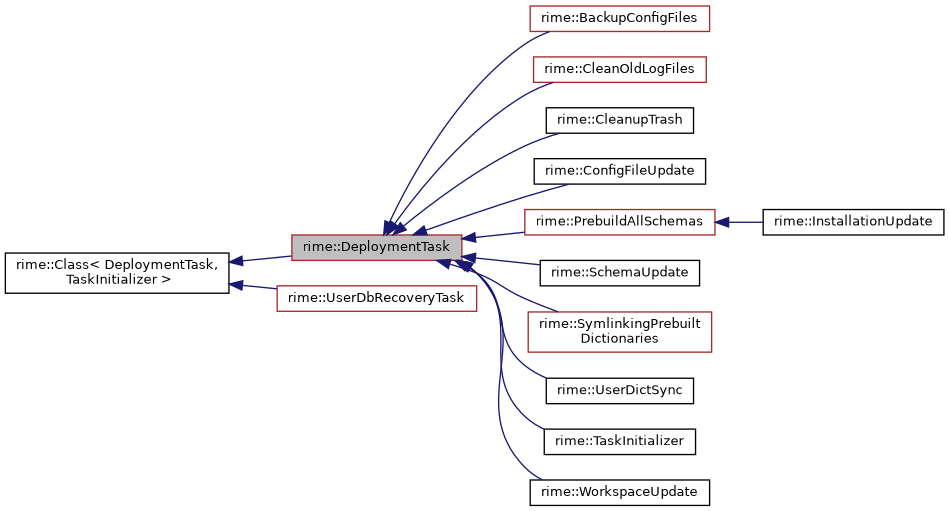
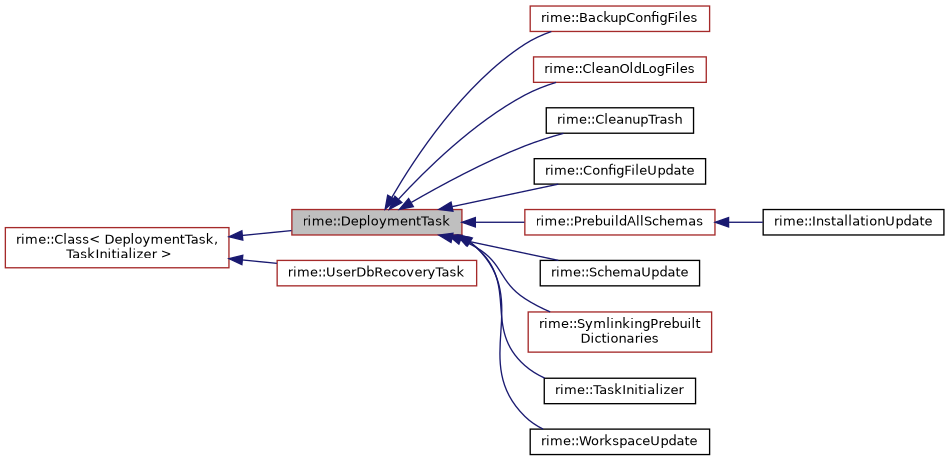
(117, 273) -> (117, 248)
(620, 391) -> none
